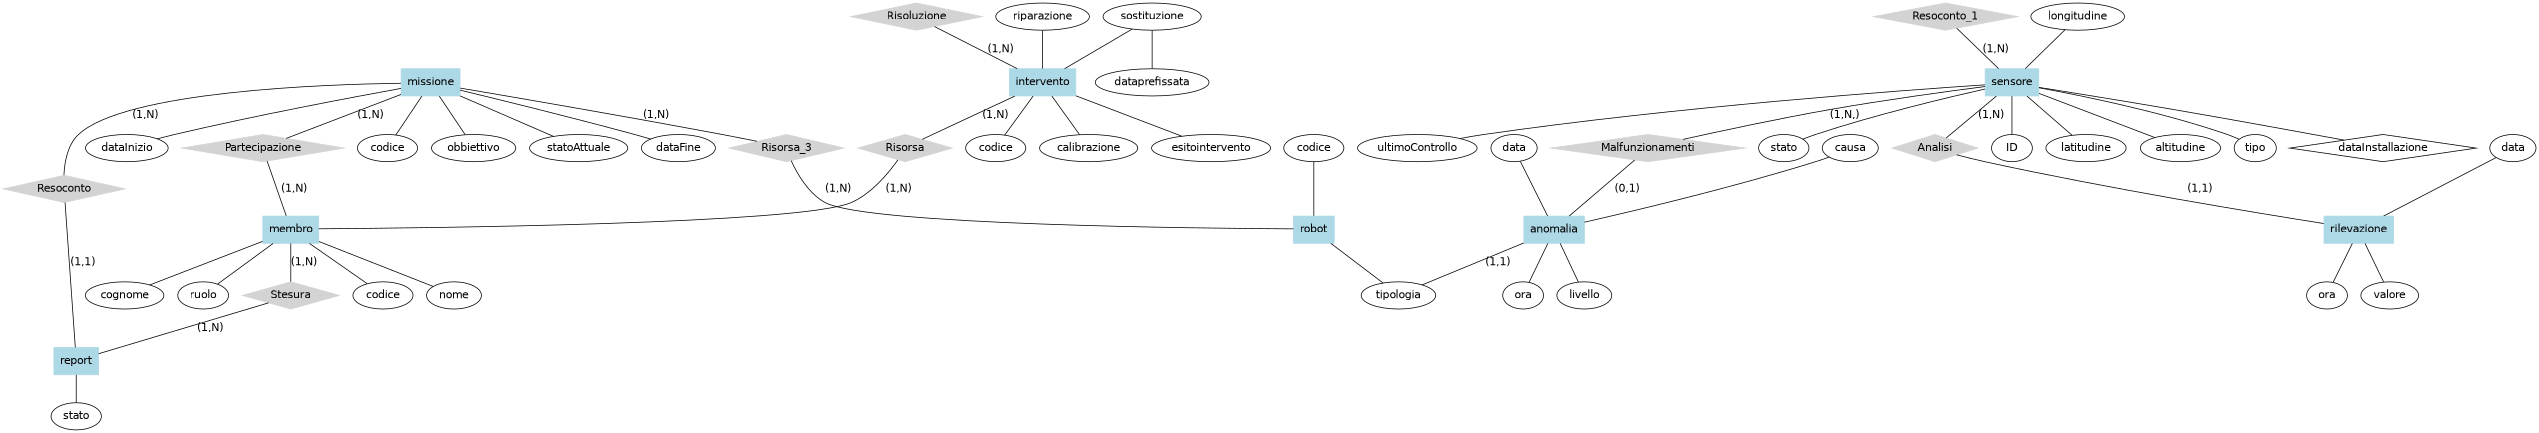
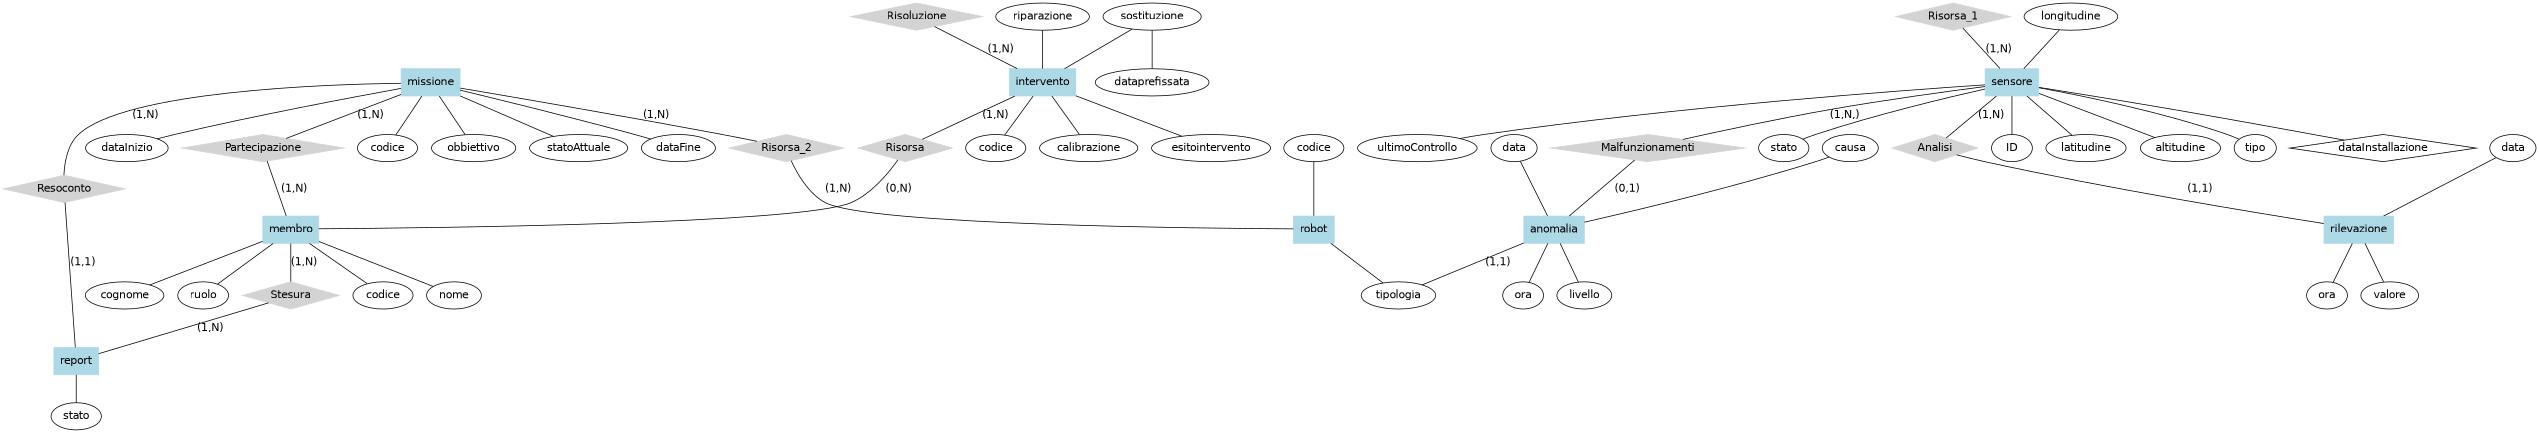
(1945, 17) -> (1953, 17)
(786, 148) -> (786, 148)
(899, 189) -> (899, 189)
